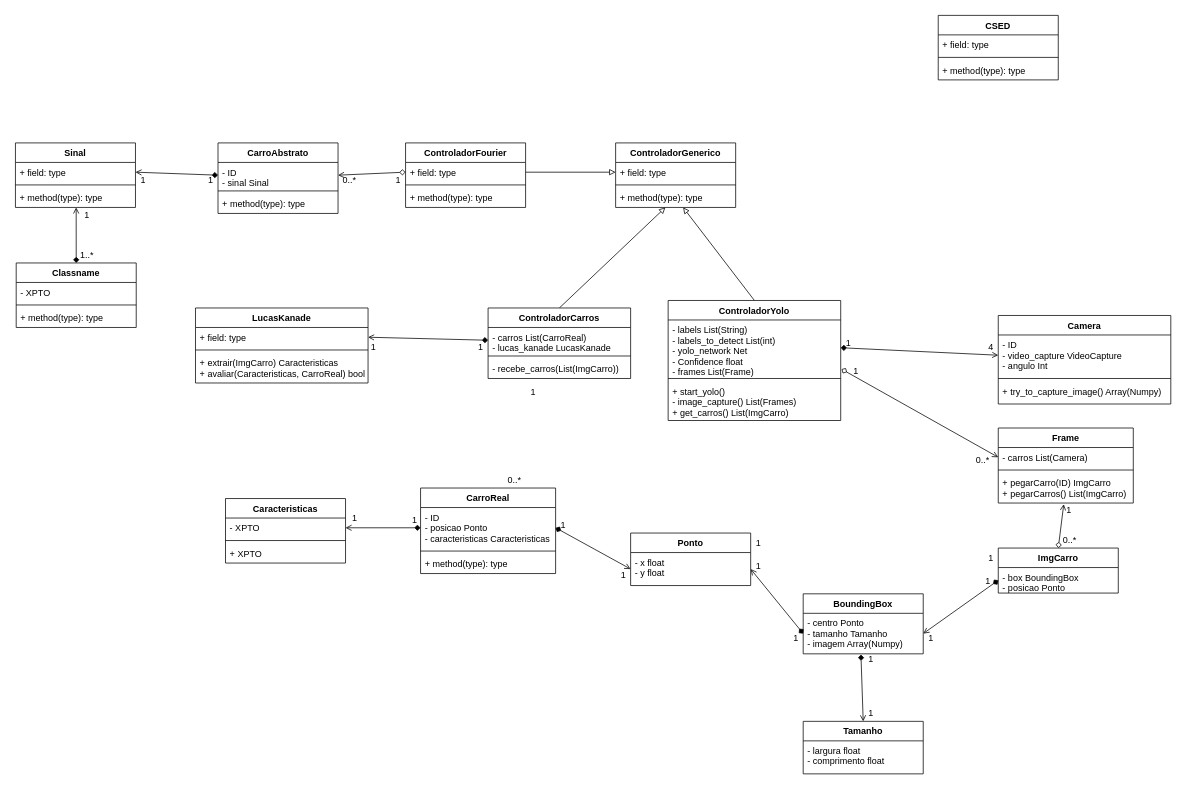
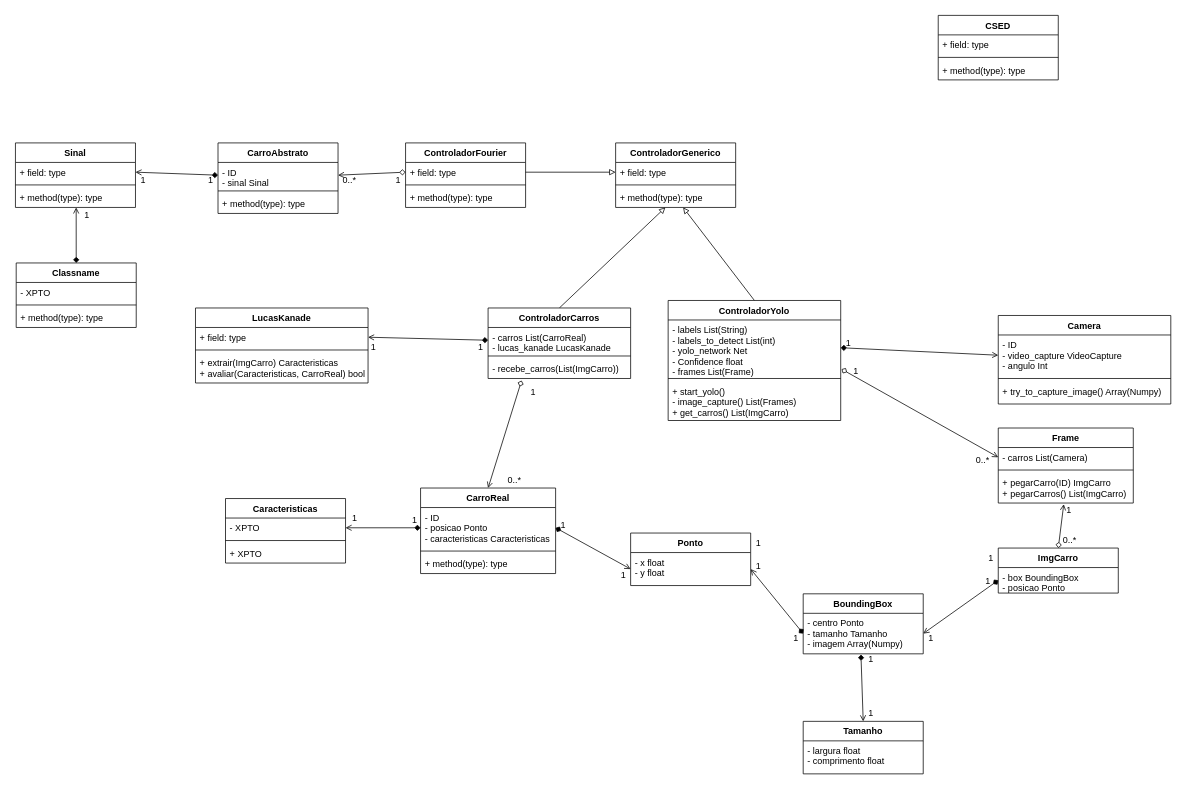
(87, 255) -> none
(990, 348) -> none
none -> (504, 437)
